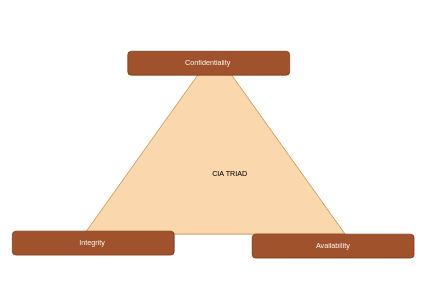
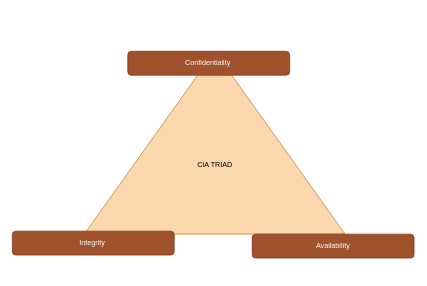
(230, 174) -> (215, 165)
